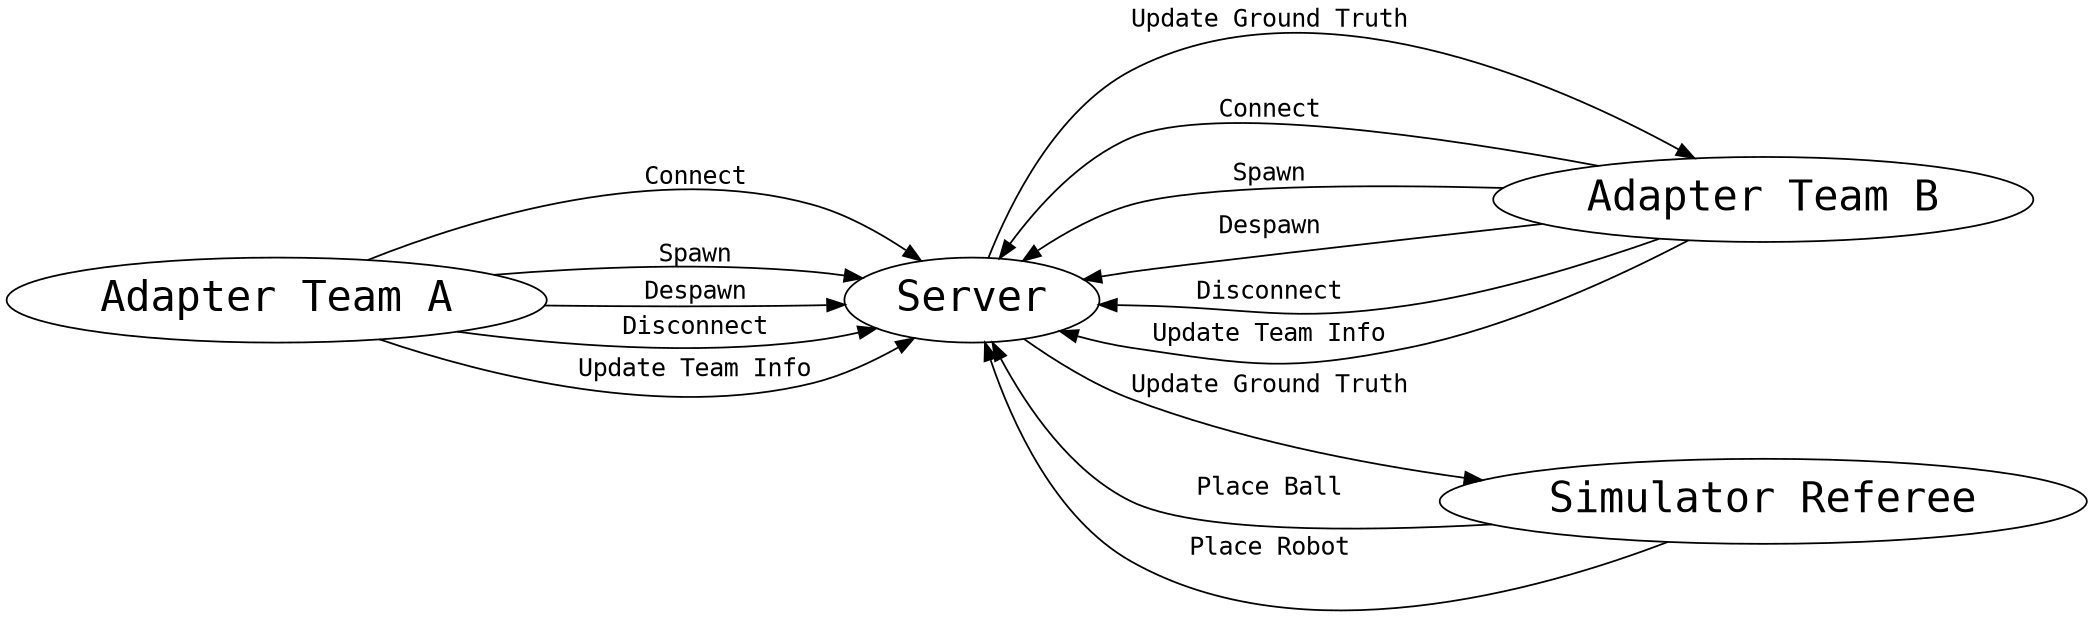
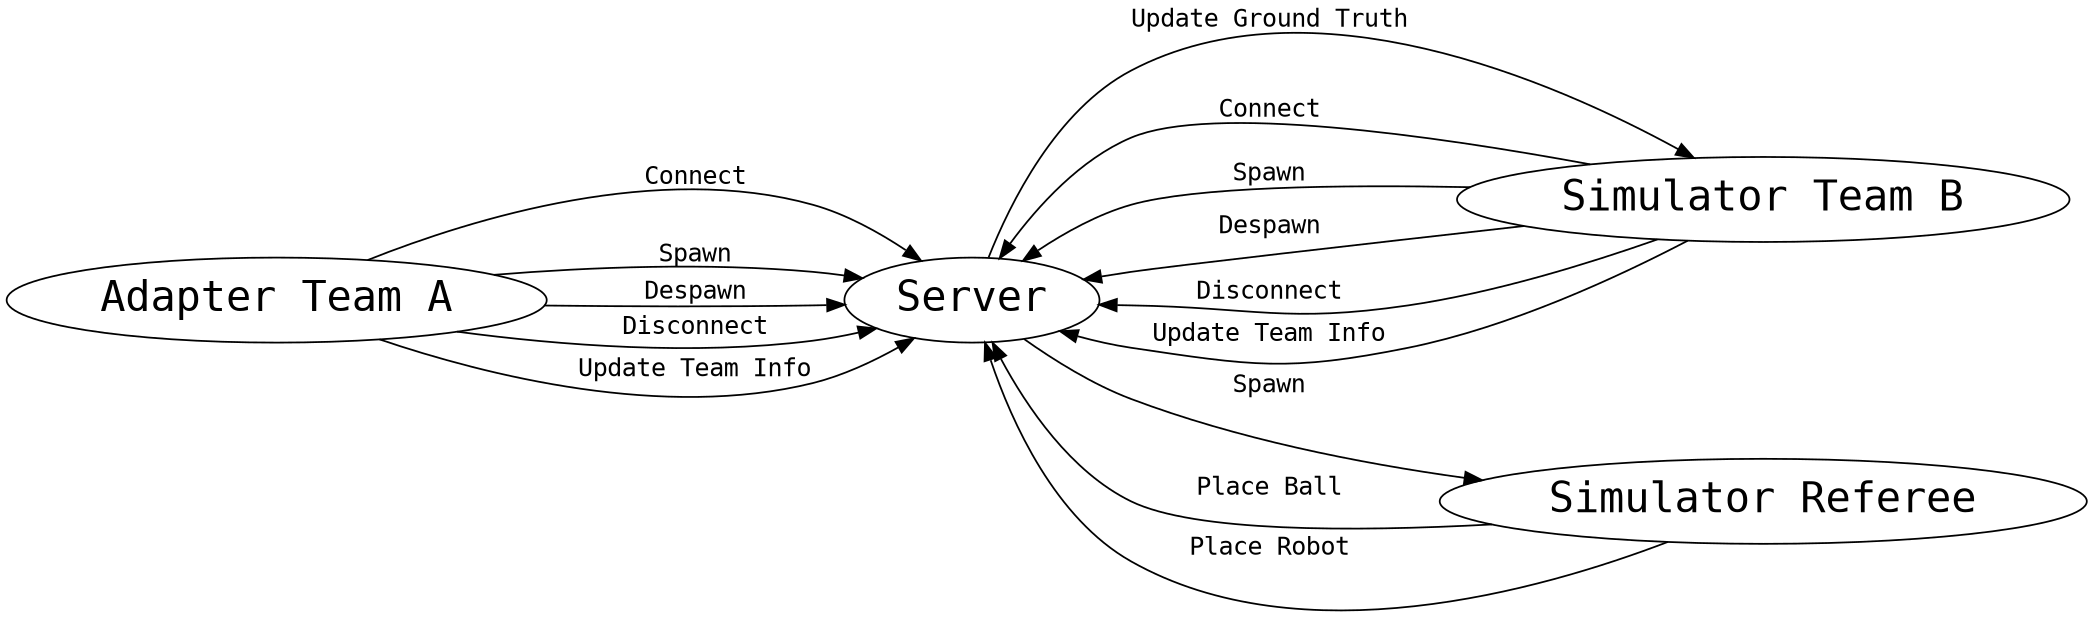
(1763, 199) -> (1763, 199)
(1270, 386) -> (1270, 386)
